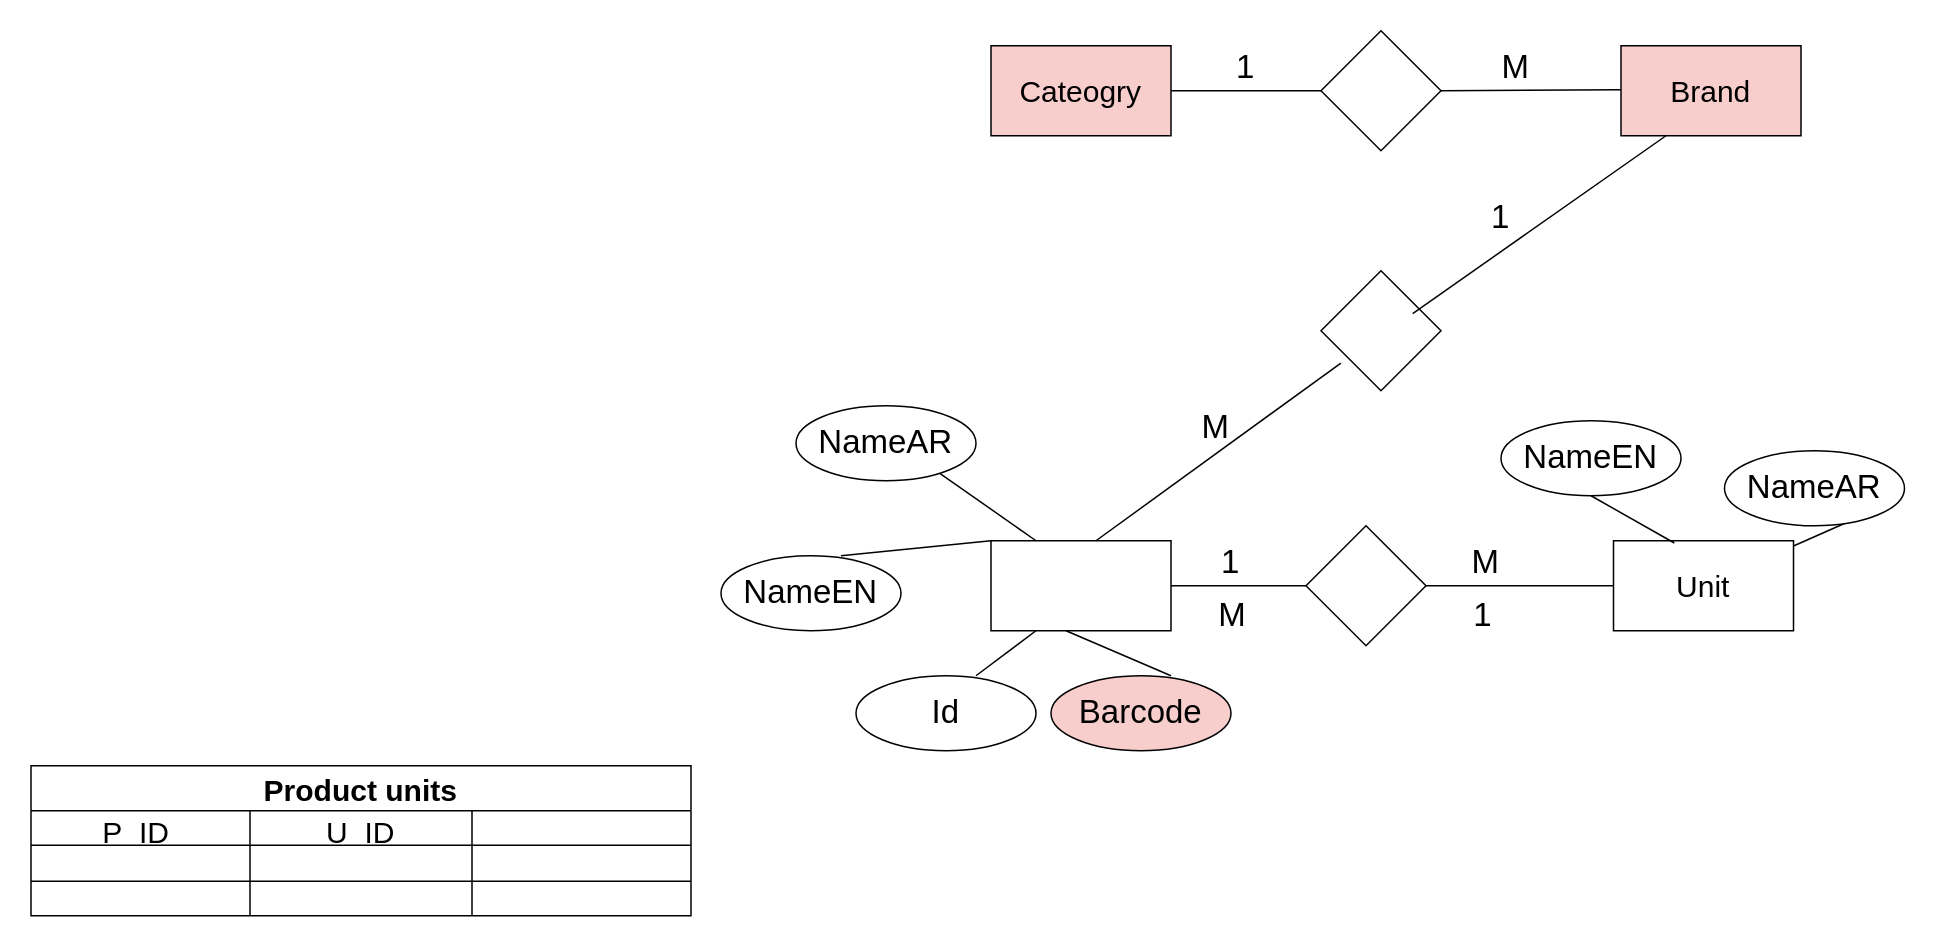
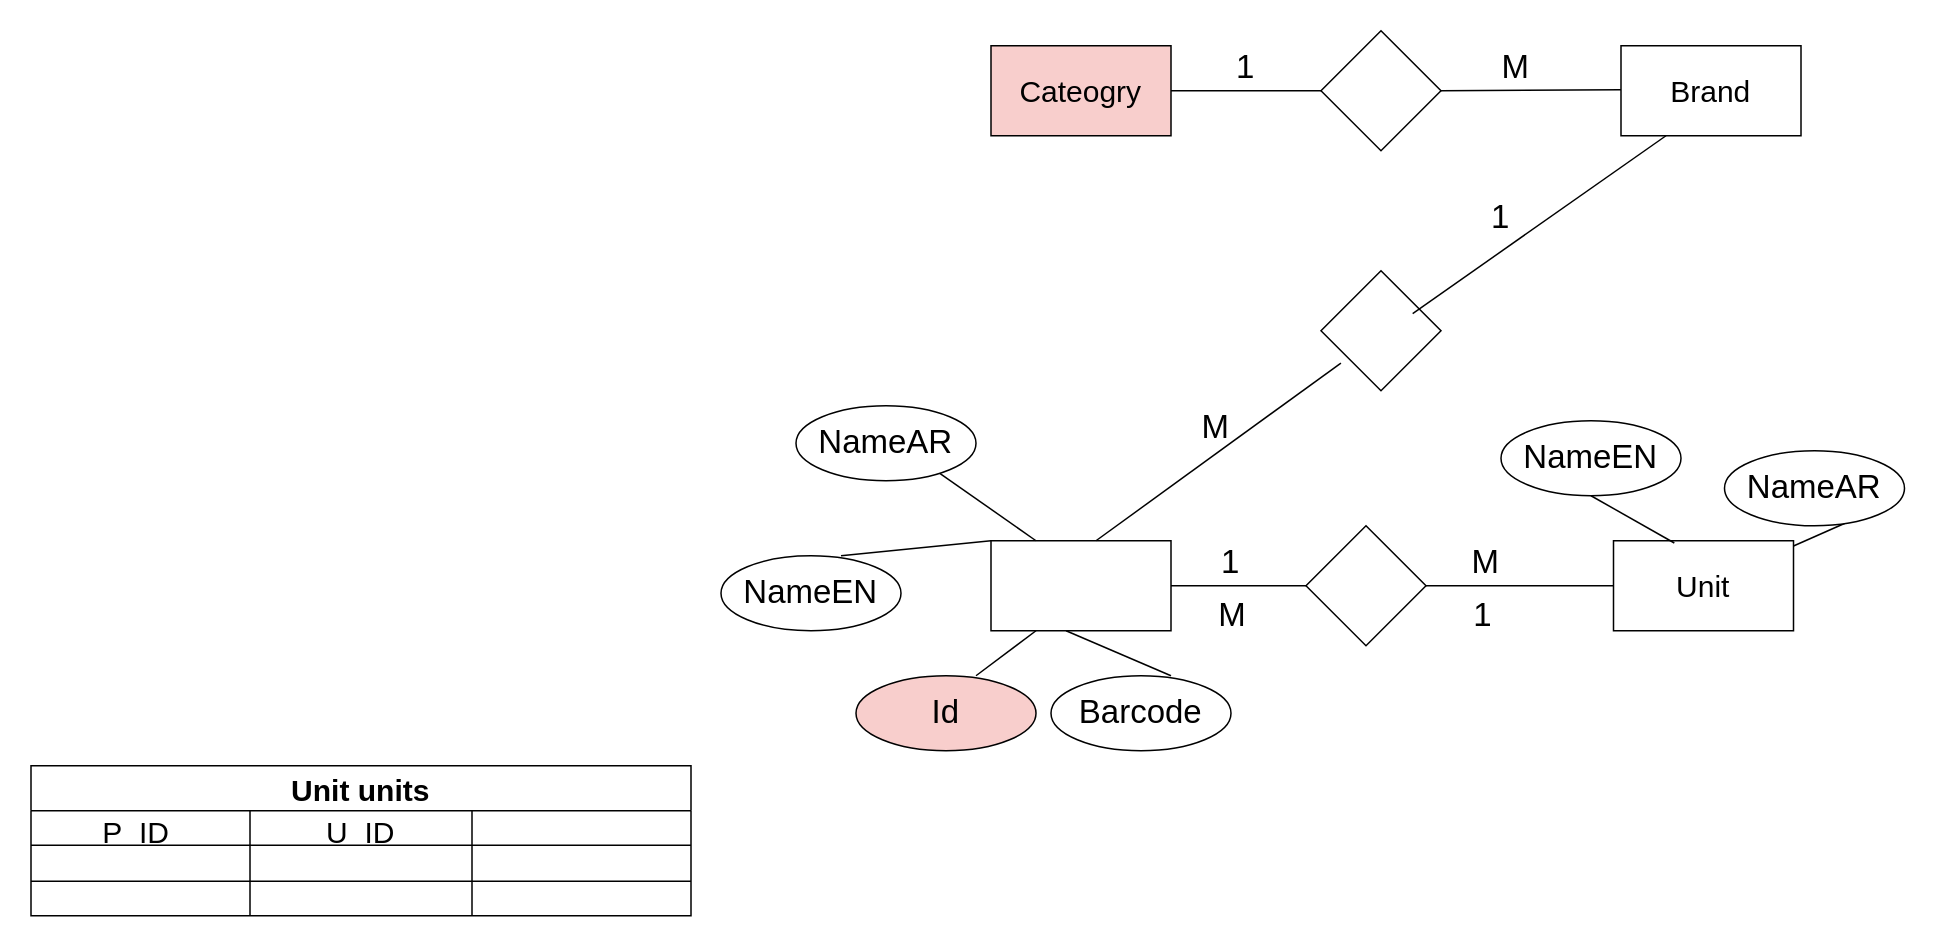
(1711, 91) -> (1711, 91)
(946, 713) -> (946, 713)
(1141, 713) -> (1141, 713)
(360, 791) -> (360, 791)
